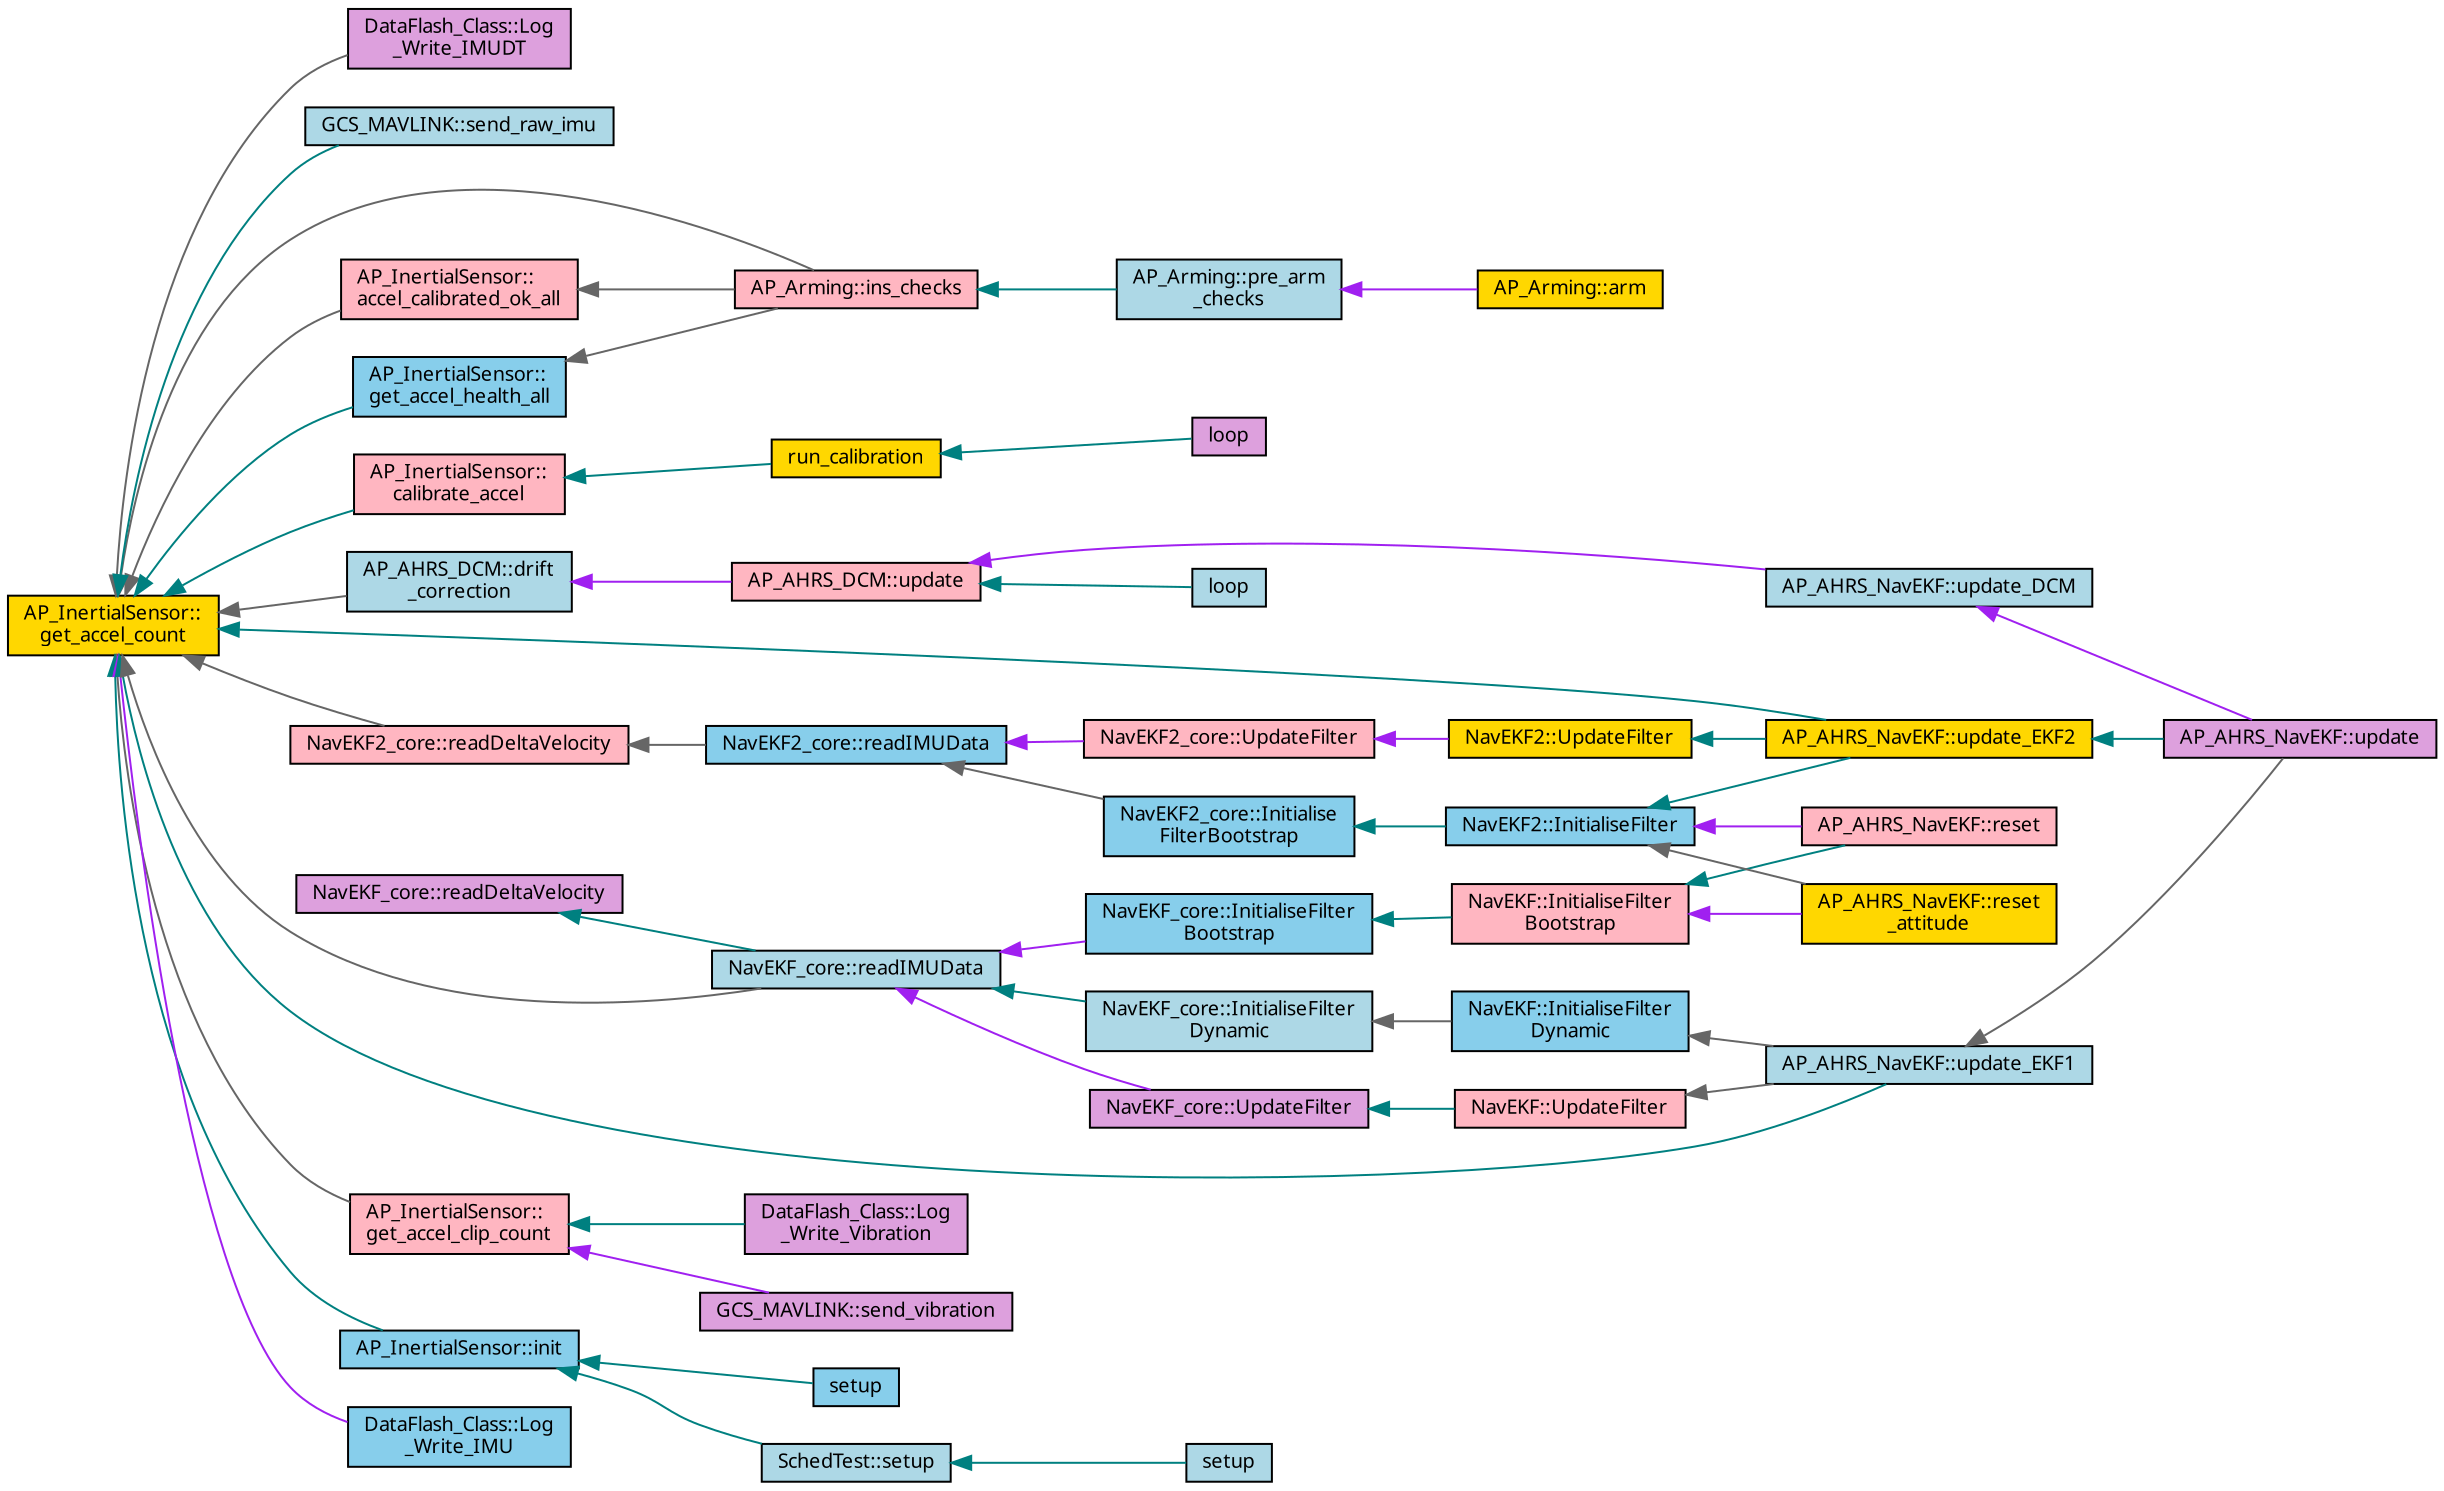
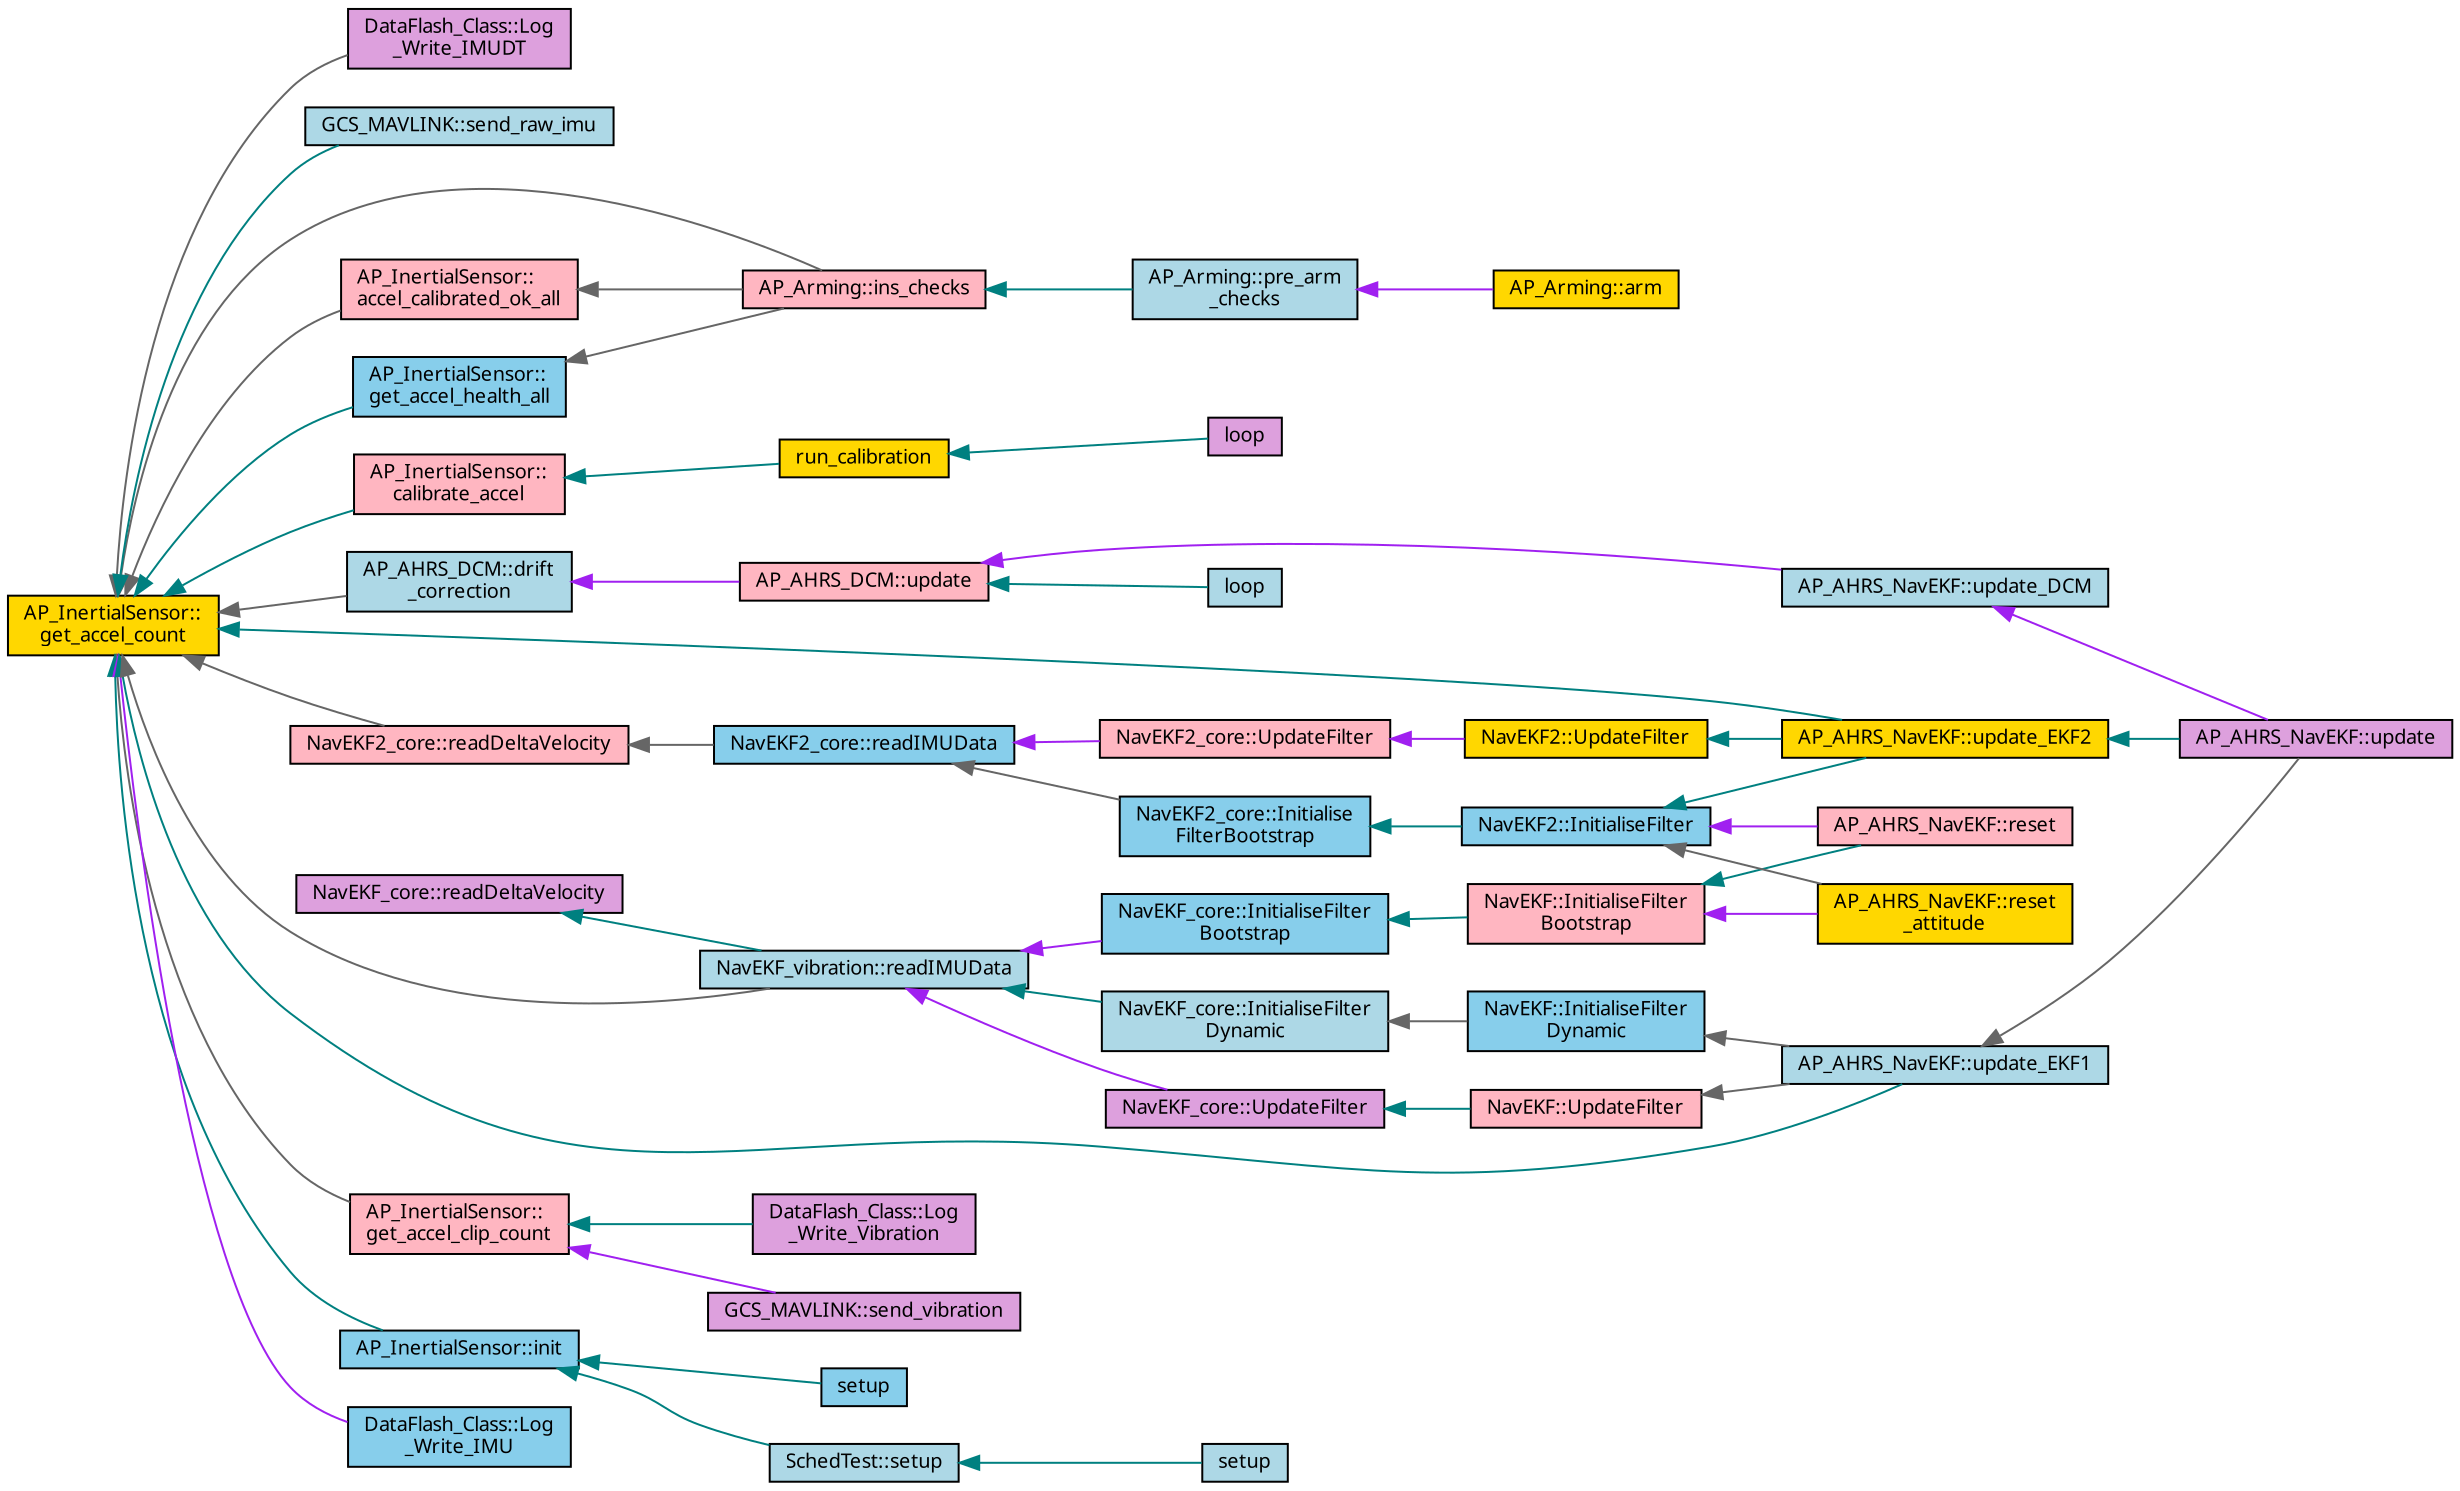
(856, 970) -> (864, 970)
